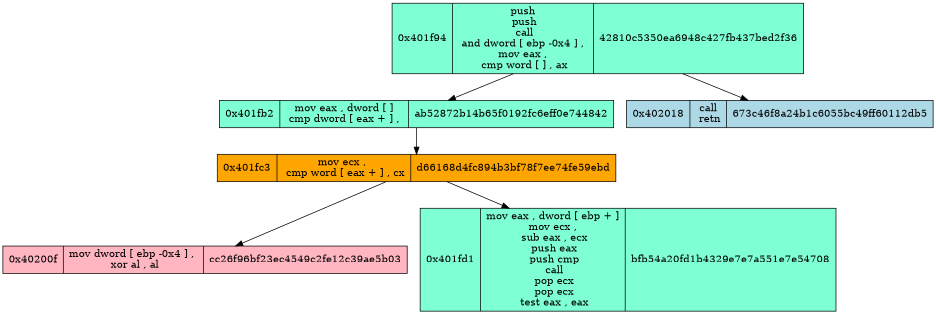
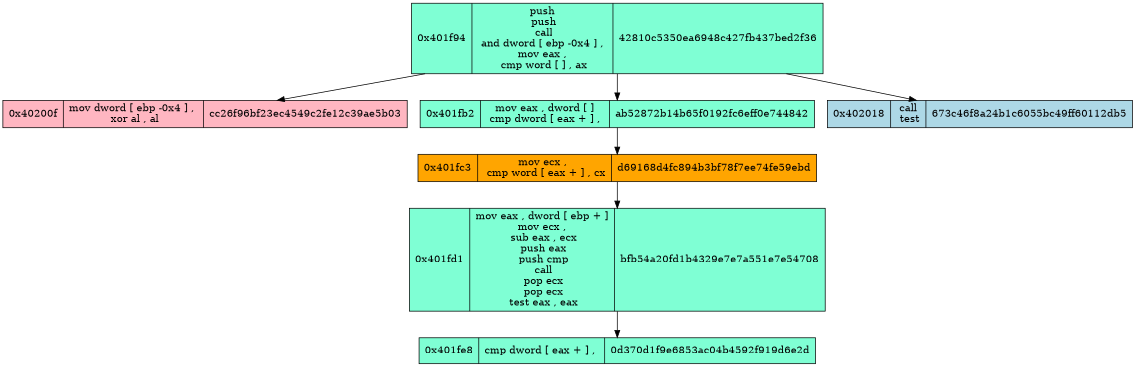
(708, 119) -> (908, 119)
(513, 168) -> (714, 168)
(314, 212) -> (355, 86)
none -> (617, 351)
